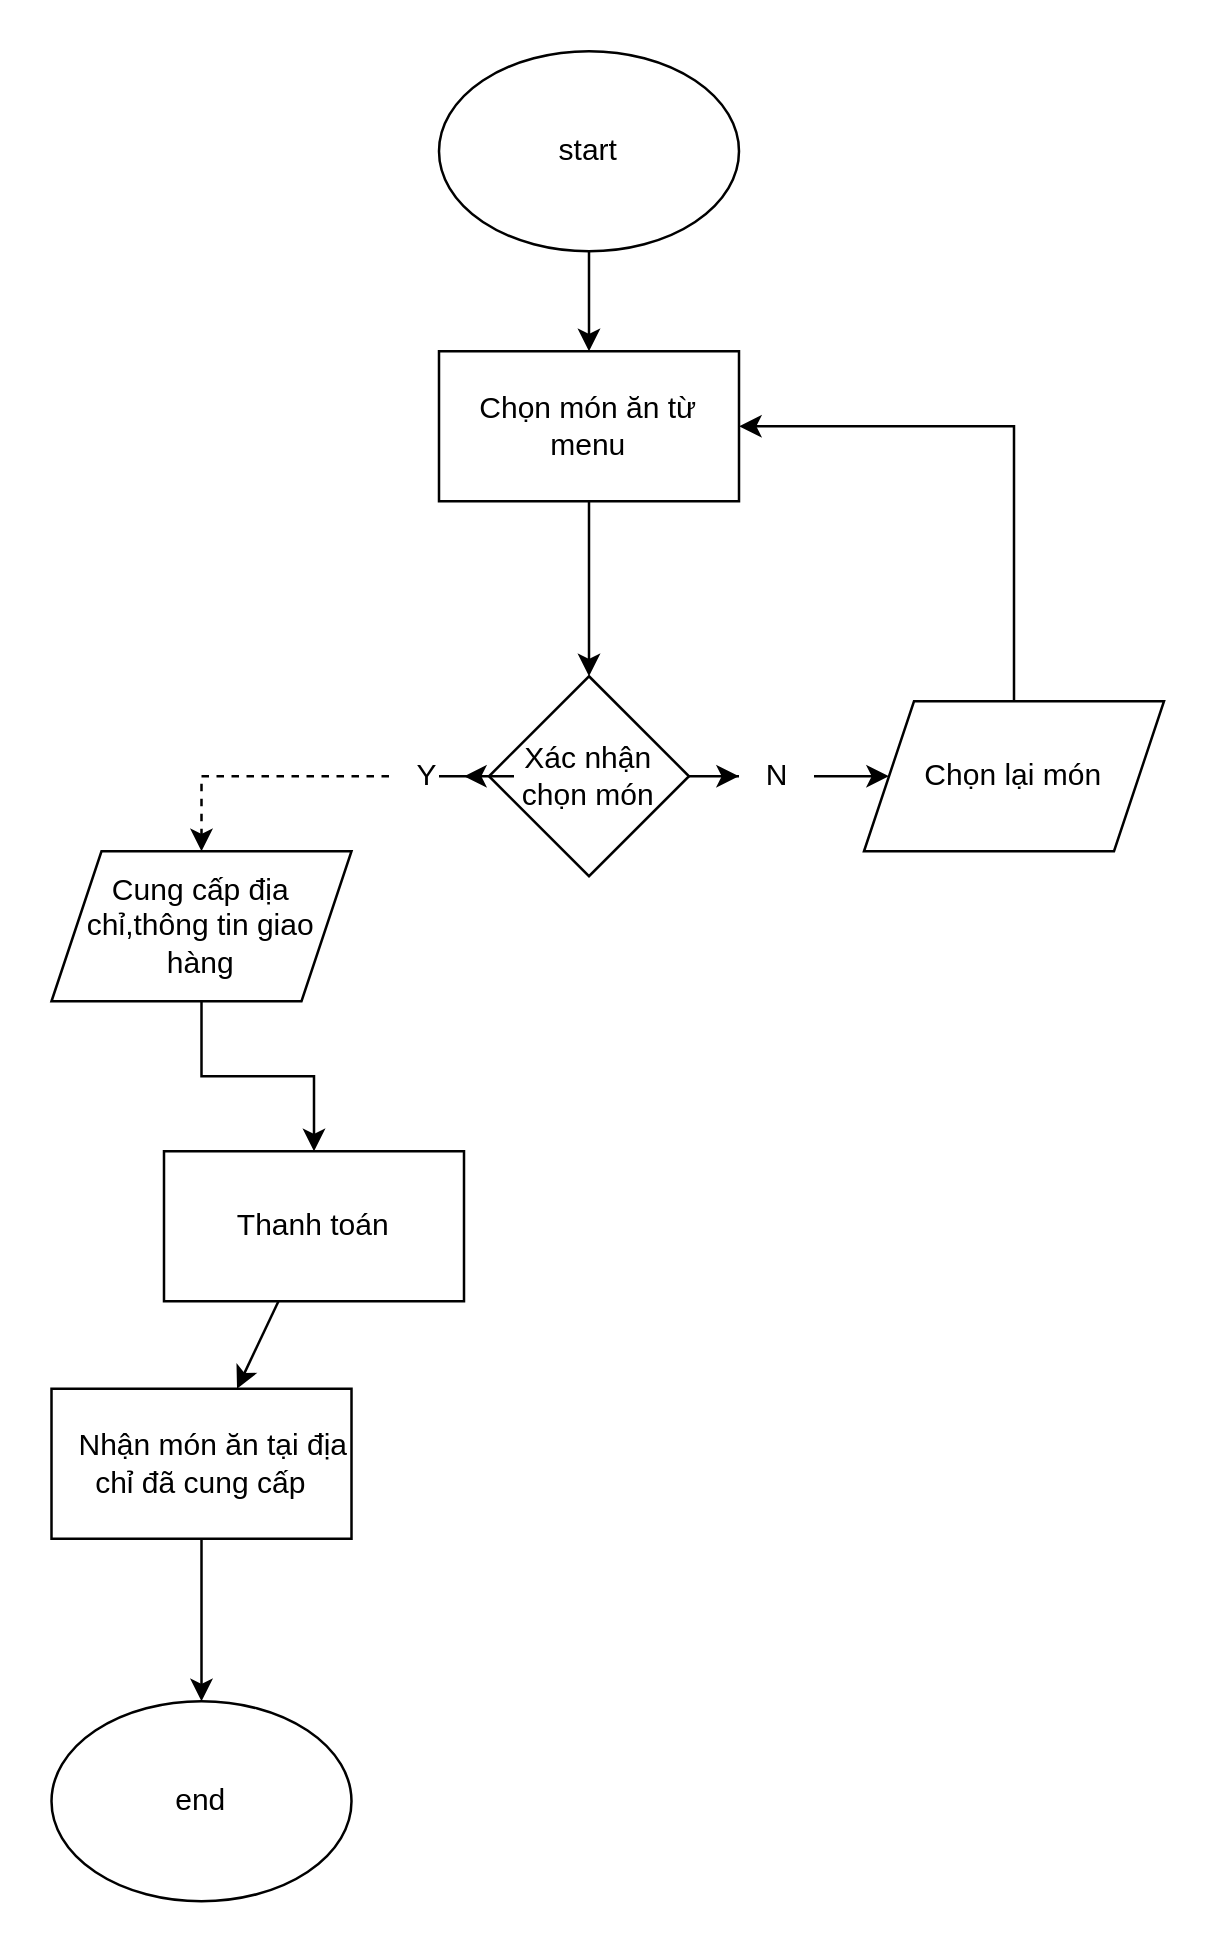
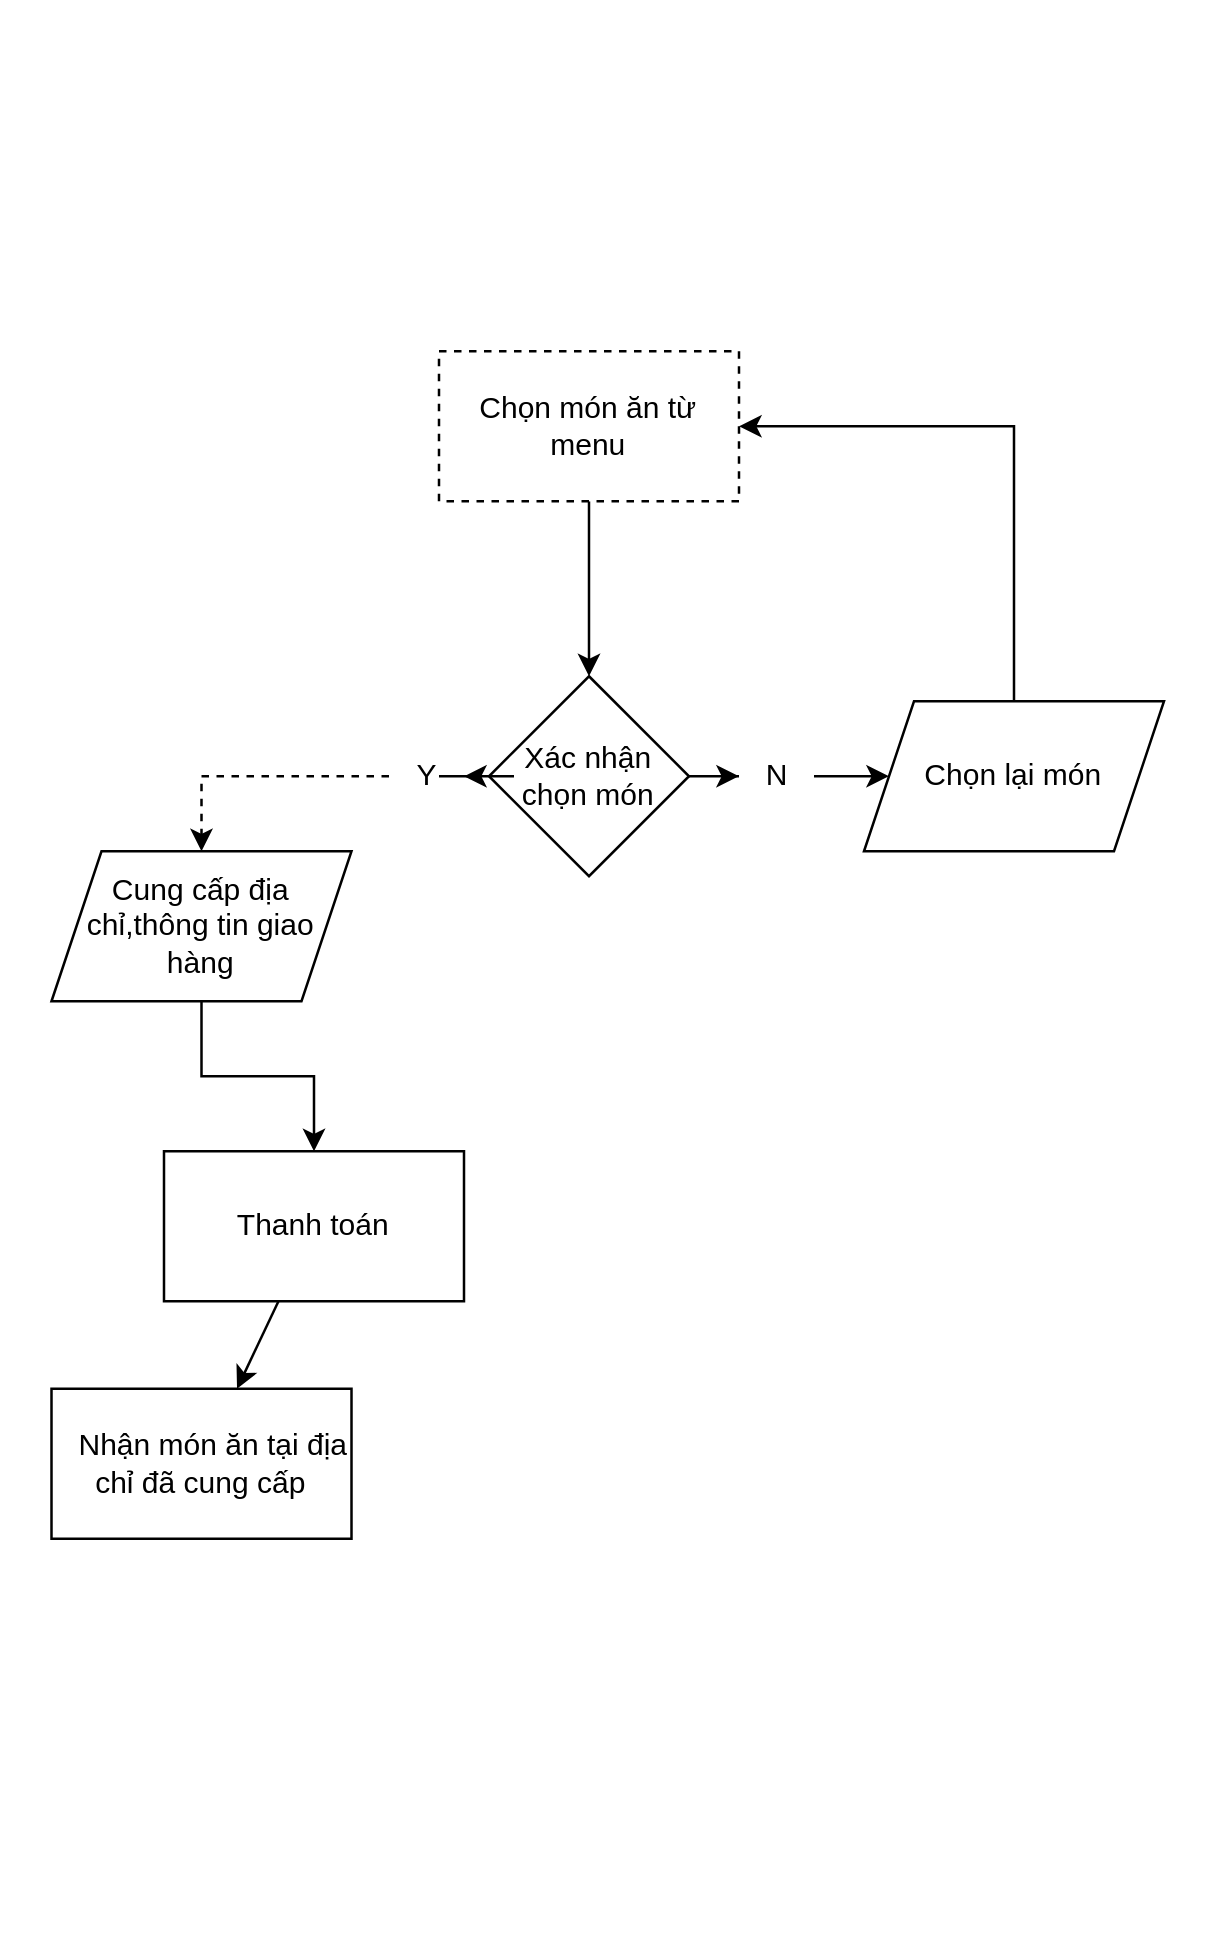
(589, 151) -> none
(589, 293) -> none
(589, 426) -> (589, 426)
(201, 1612) -> none
(201, 1801) -> none
